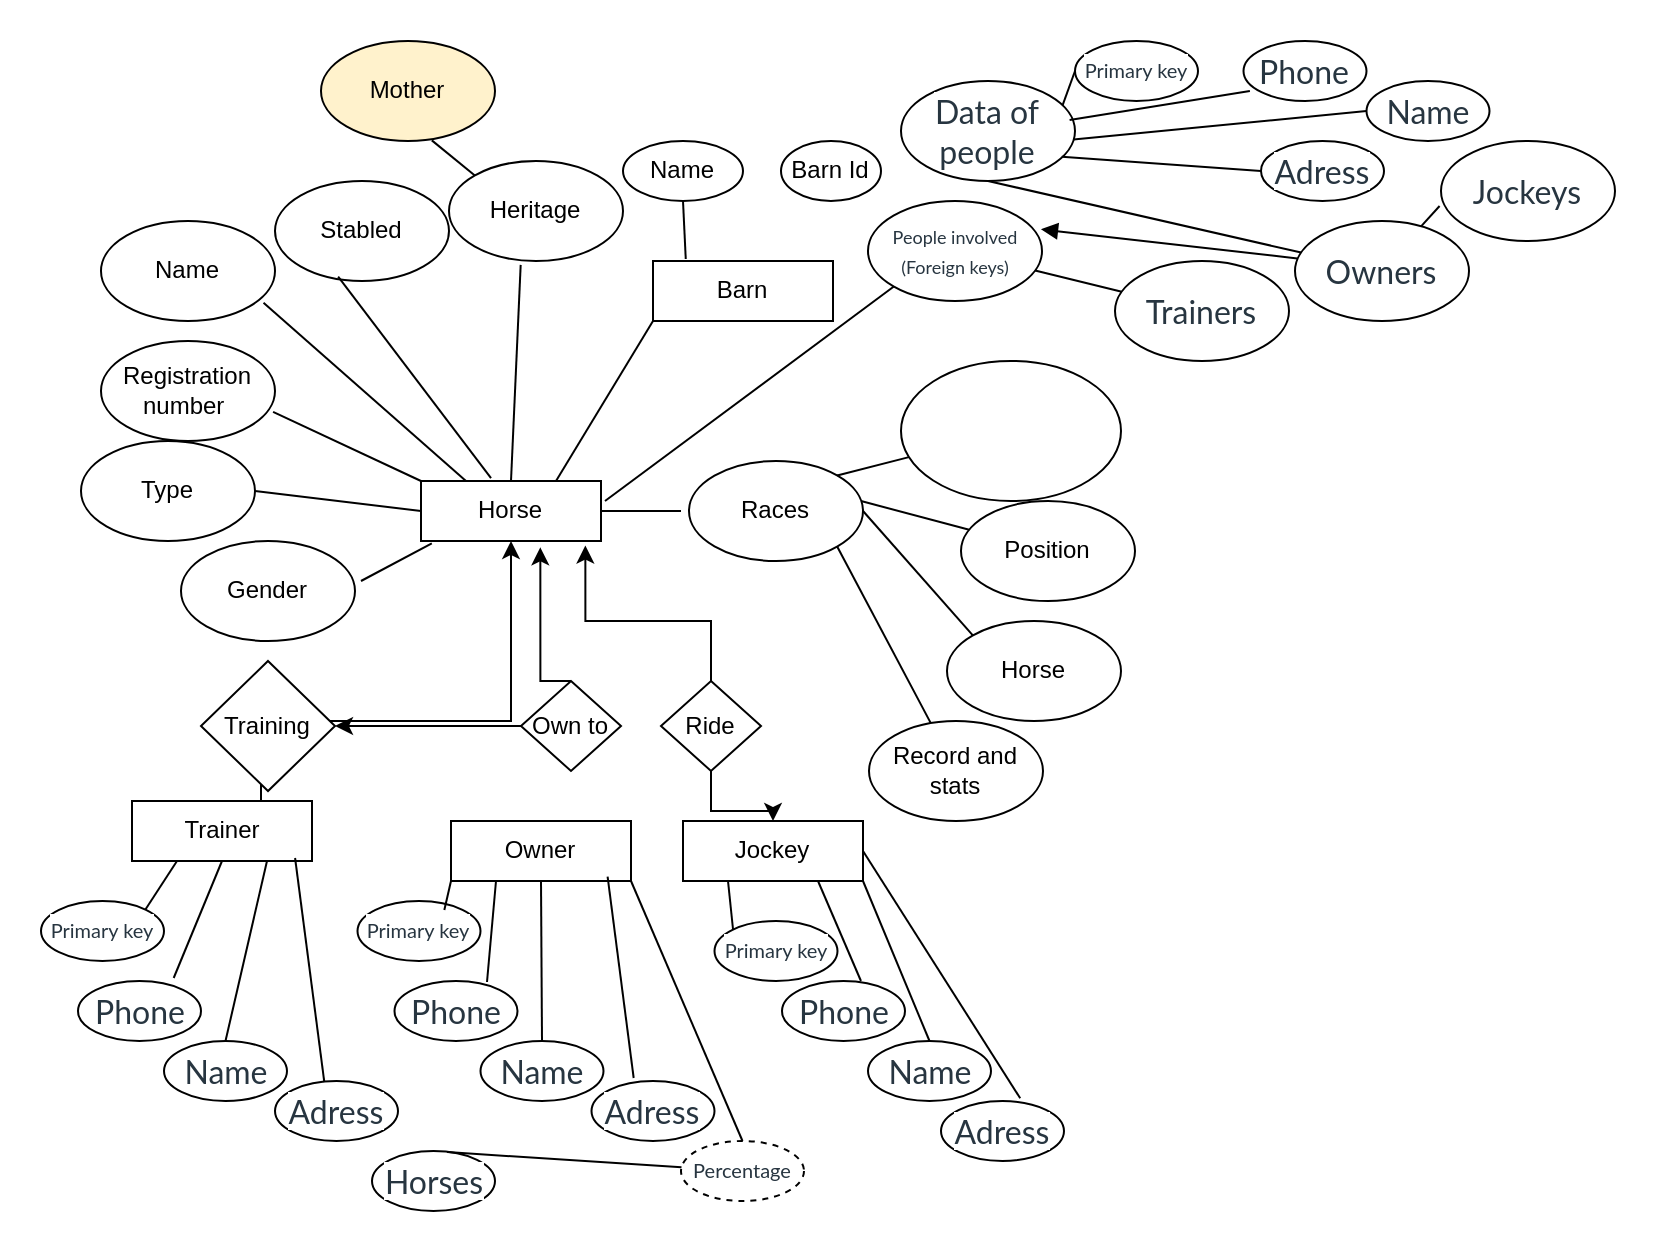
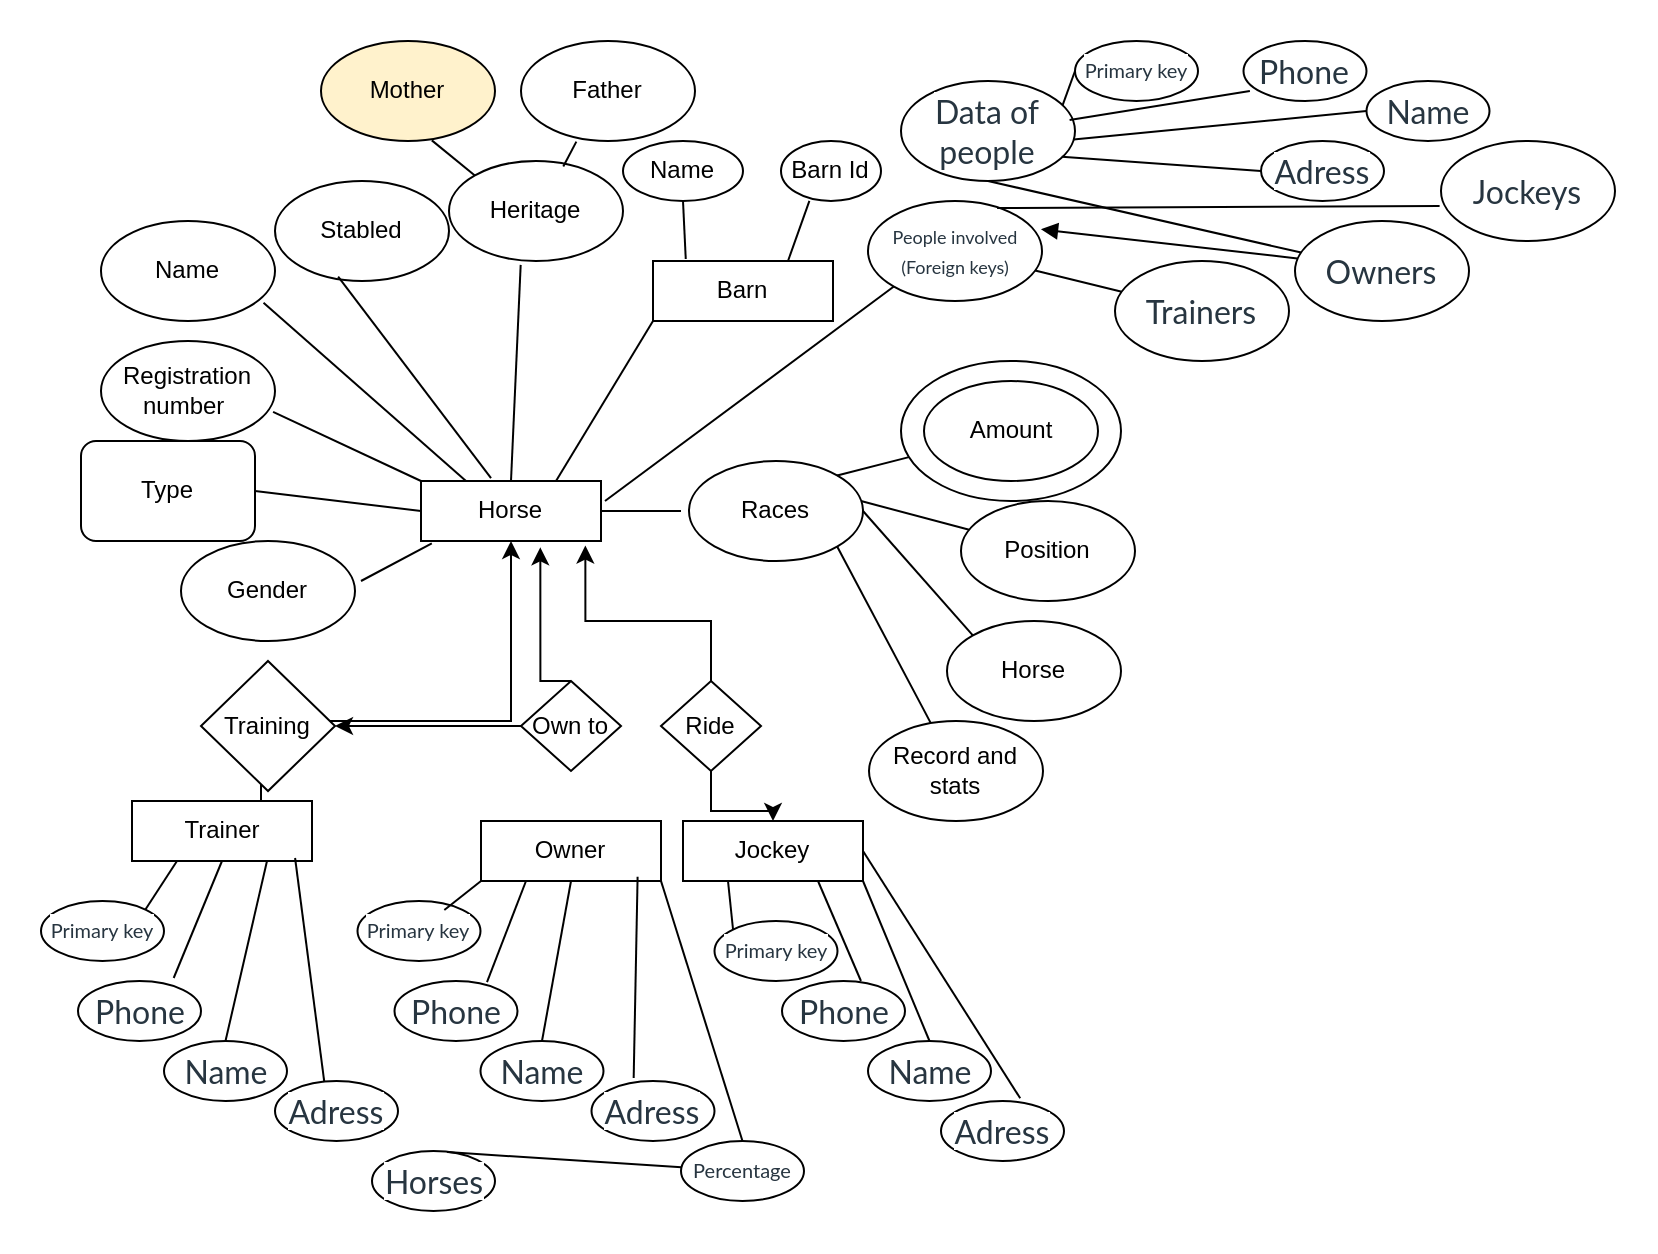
none -> (608, 91)
none -> (570, 154)
(1431, 216) -> (1276, 207)
none -> (799, 231)
none -> (1011, 431)
(168, 491) -> (168, 491)
(541, 851) -> (571, 851)
(743, 1171) -> (743, 1171)
